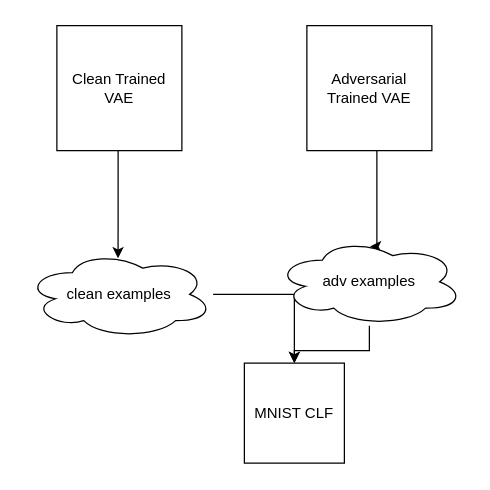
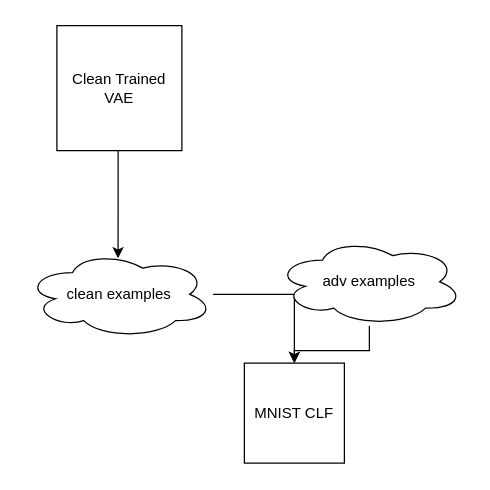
(369, 88) -> none
(377, 199) -> none
